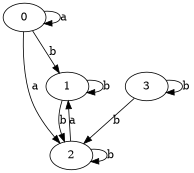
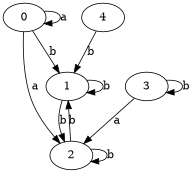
none -> (103, 17)
(73, 121) -> (73, 121)
(117, 121) -> (117, 121)
